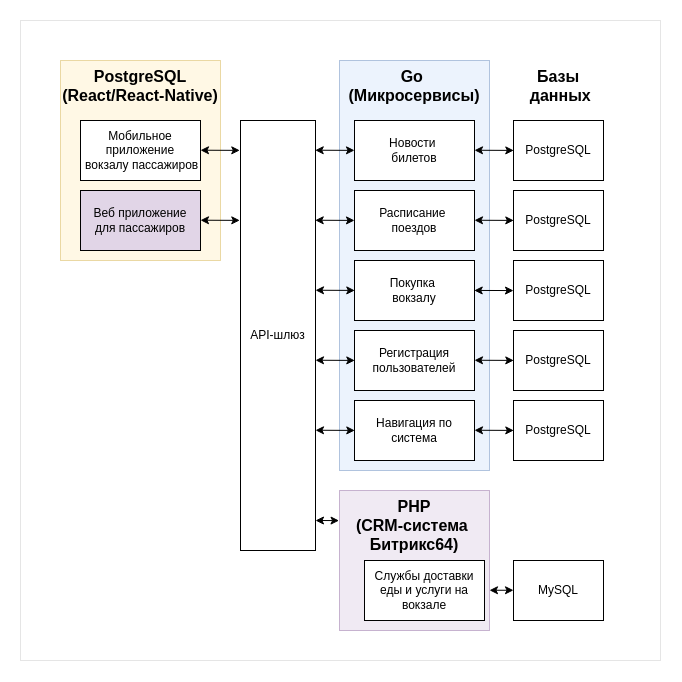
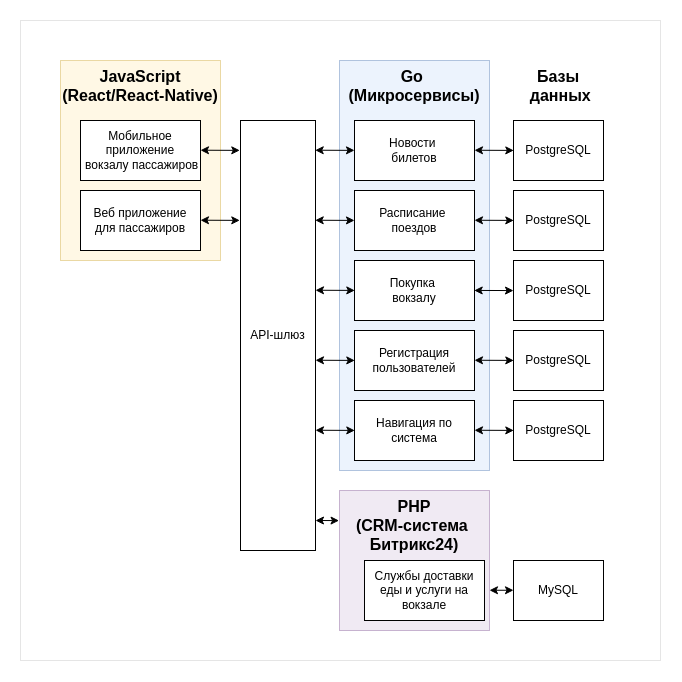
(141, 82) -> (141, 82)
(141, 221) -> (141, 221)
(415, 519) -> (415, 519)
